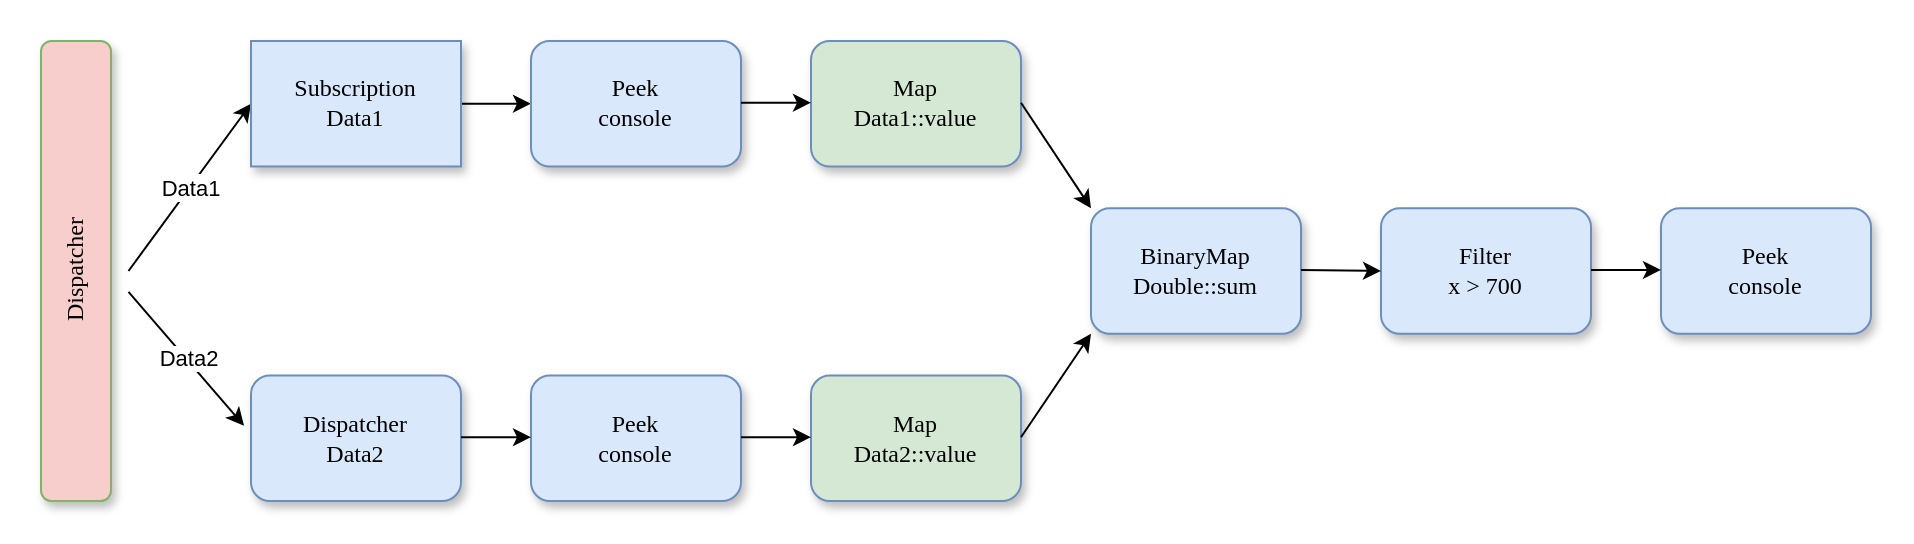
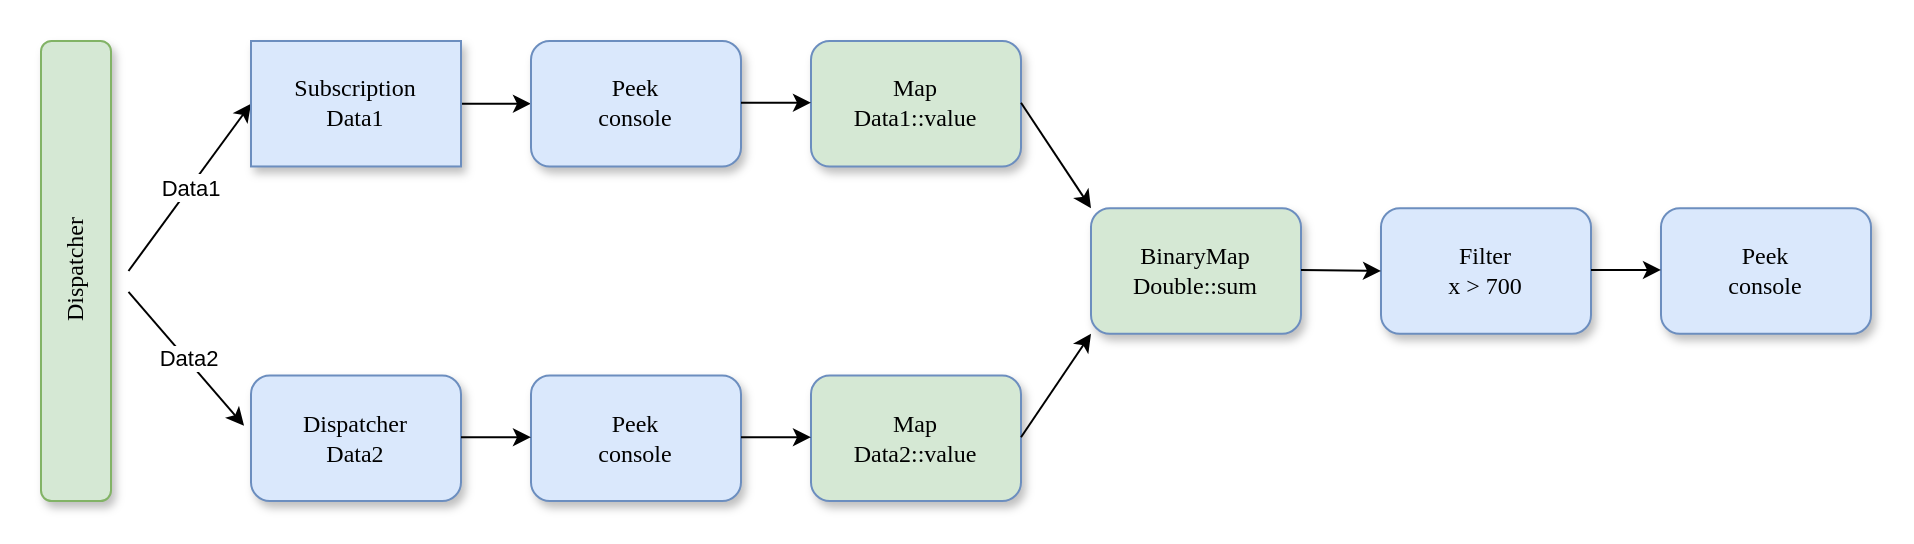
(76, 271) -> (76, 271)
(1196, 271) -> (1196, 271)
